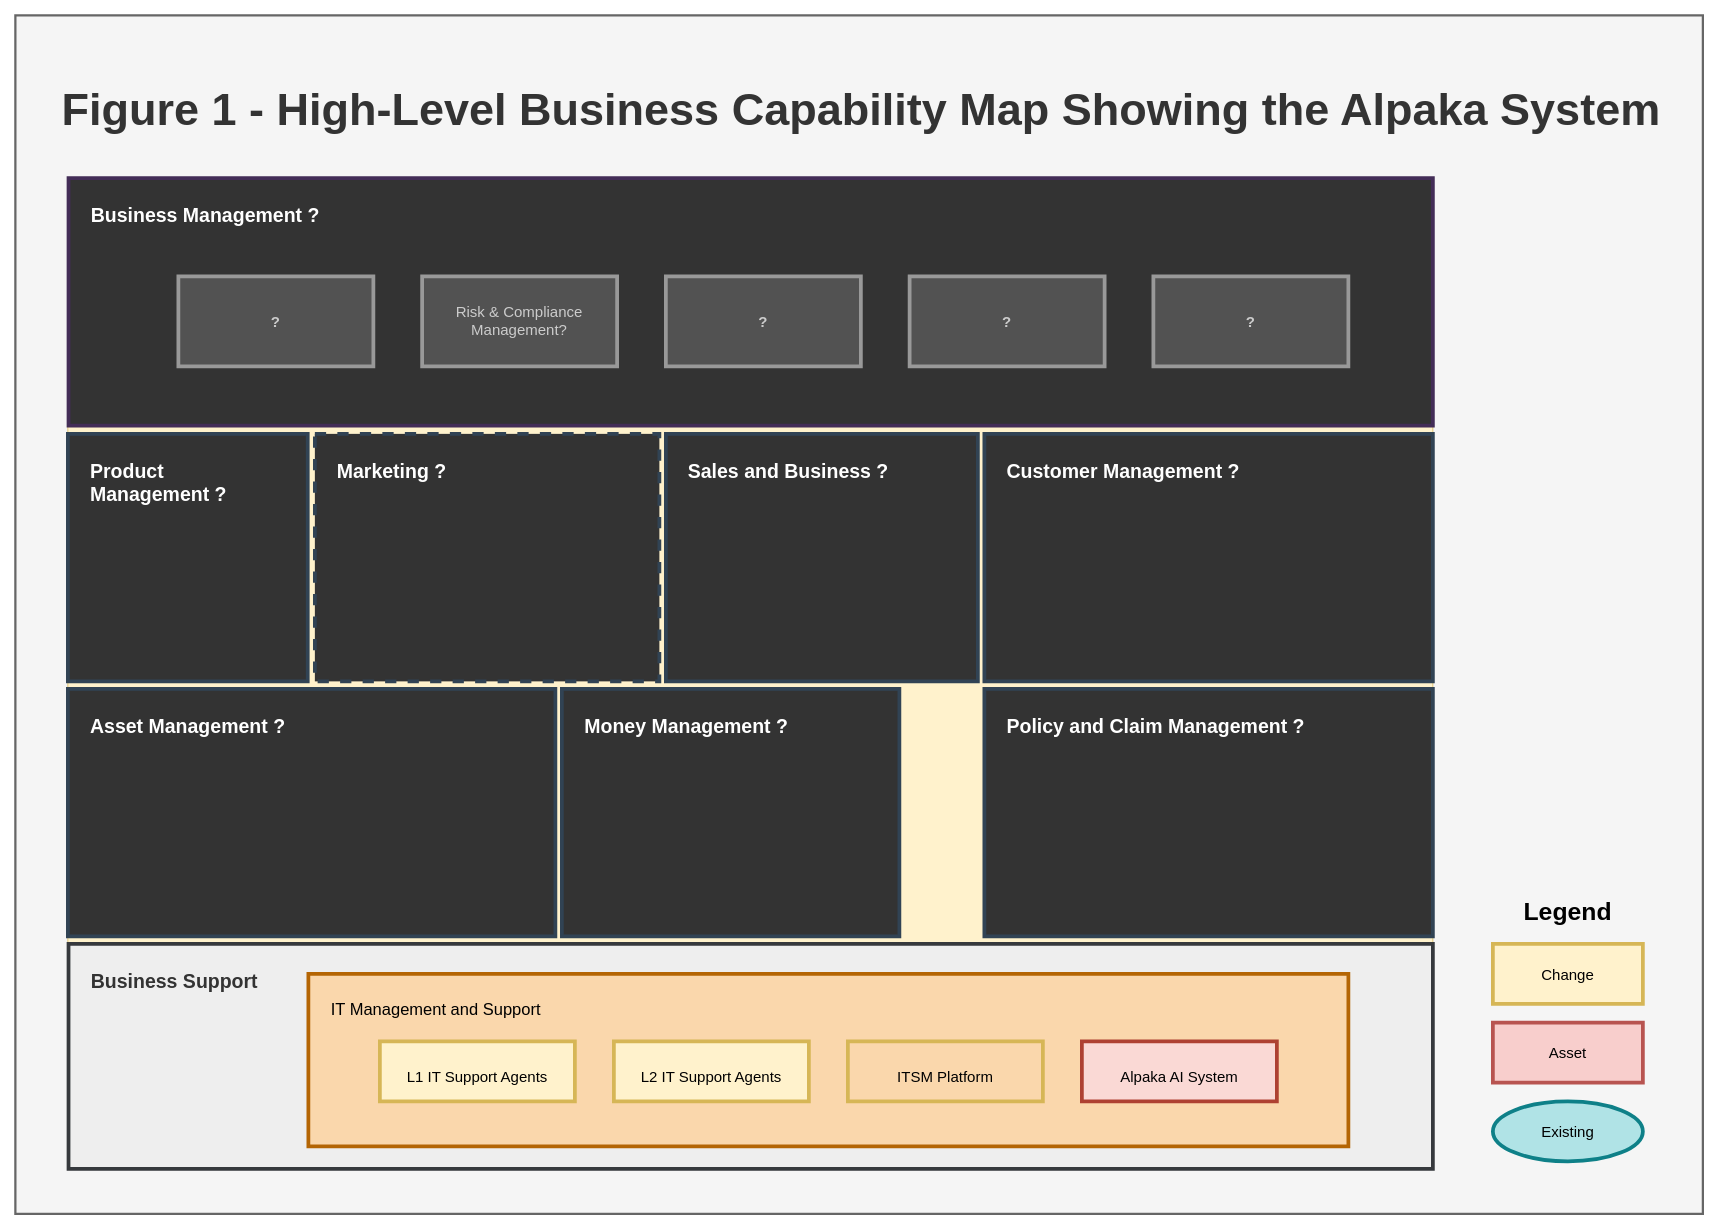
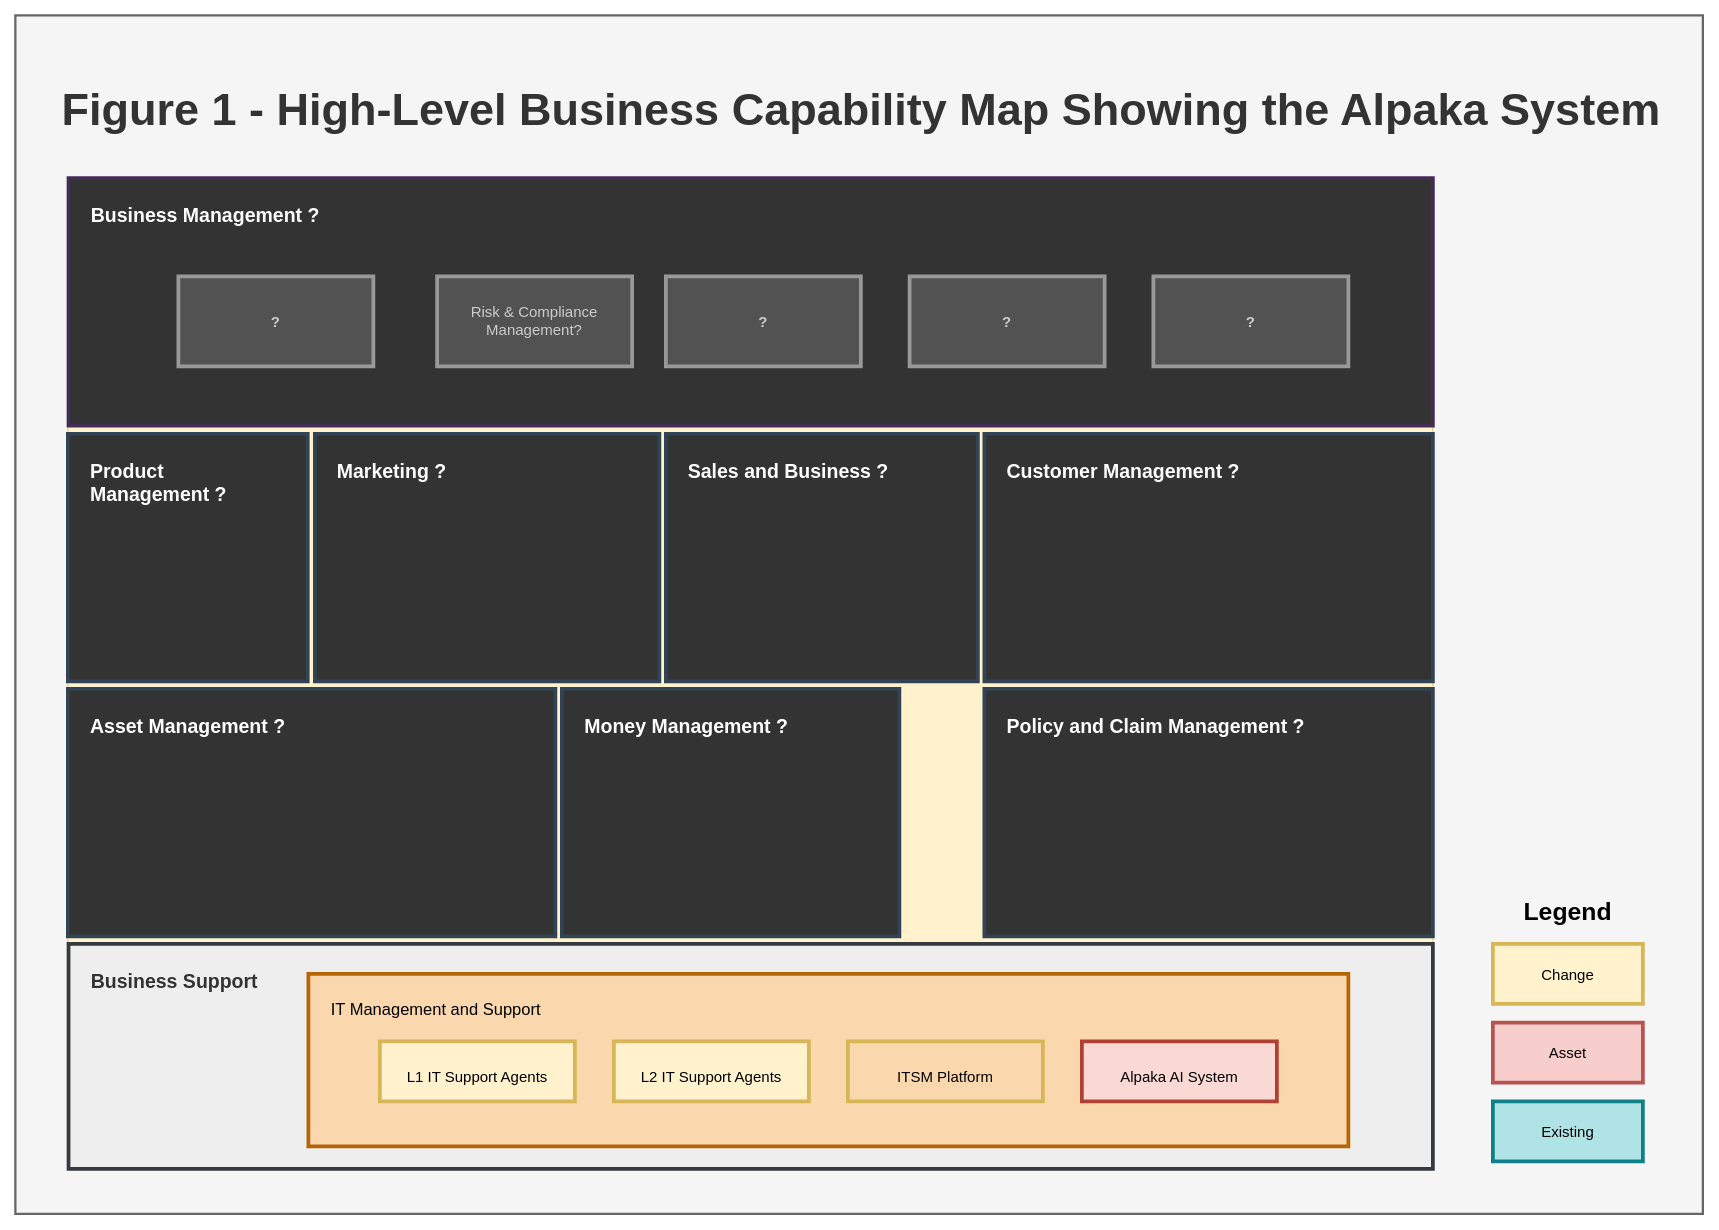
(520, 321) -> (535, 321)
(487, 558) -> (487, 558)
(1568, 1131) -> (1568, 1131)
